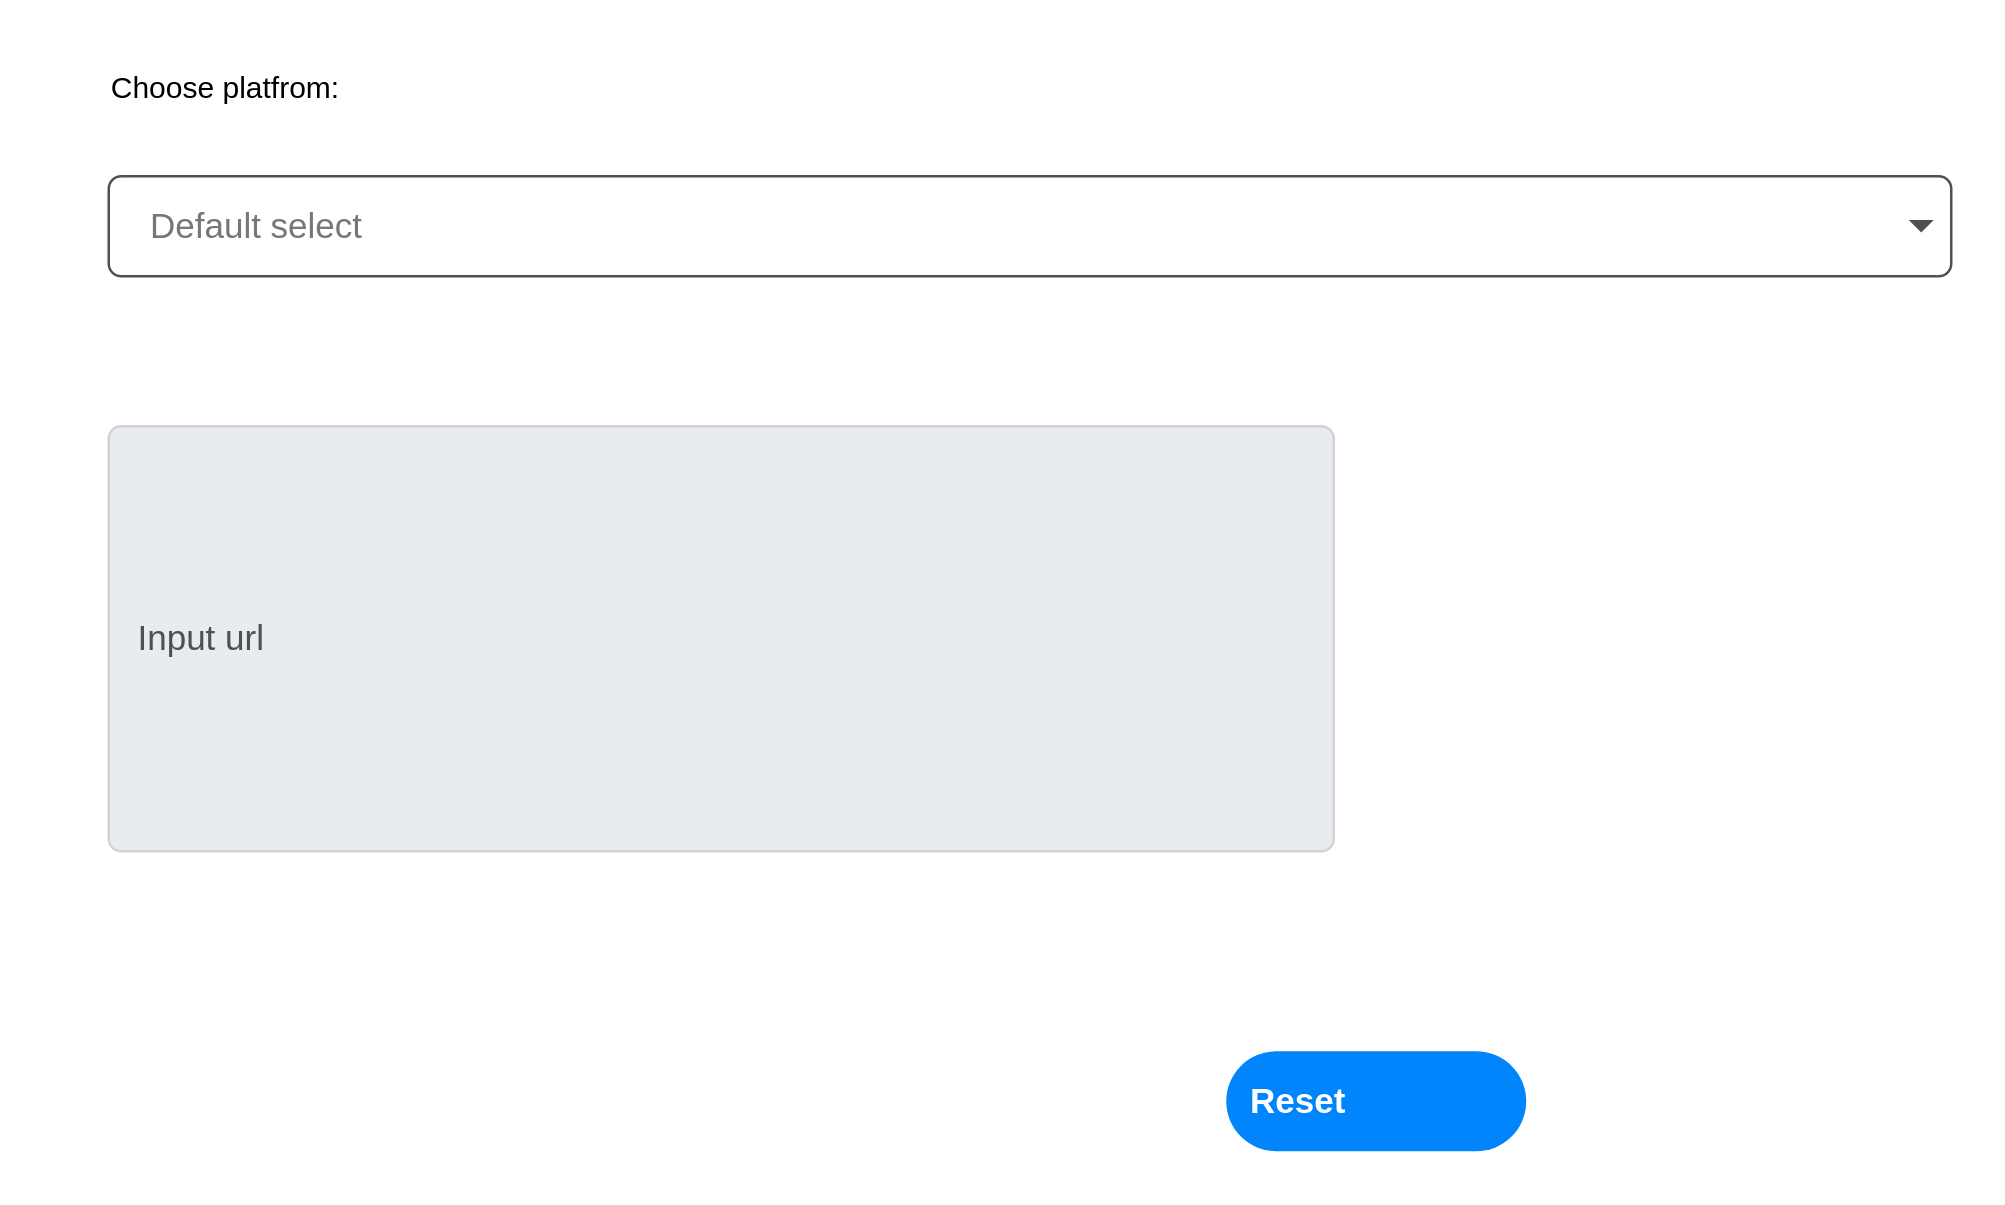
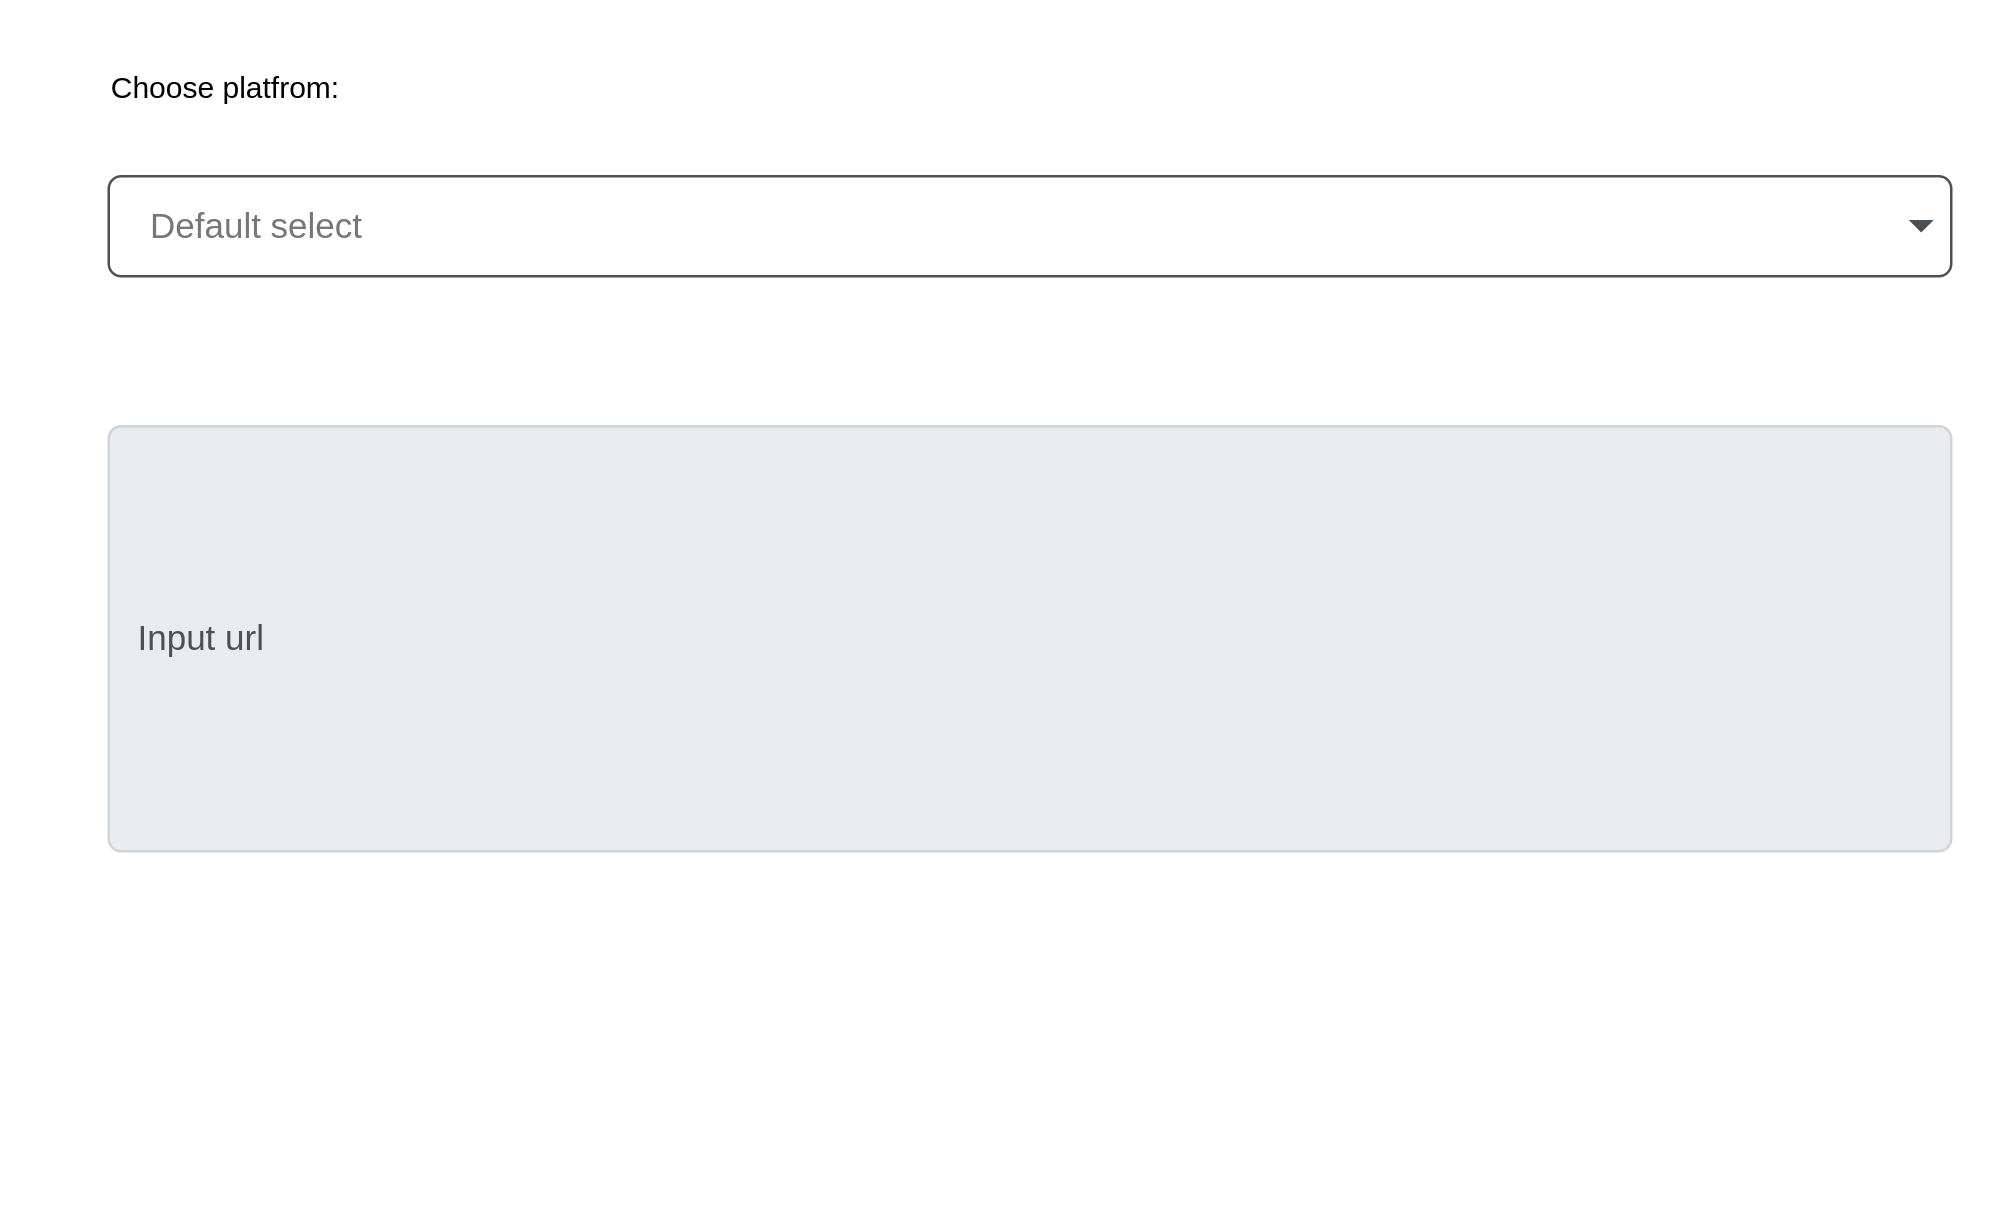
(721, 639) -> (1030, 639)
(1376, 1101) -> none
